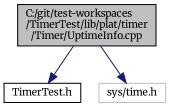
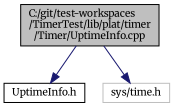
(42, 93) -> (44, 93)
